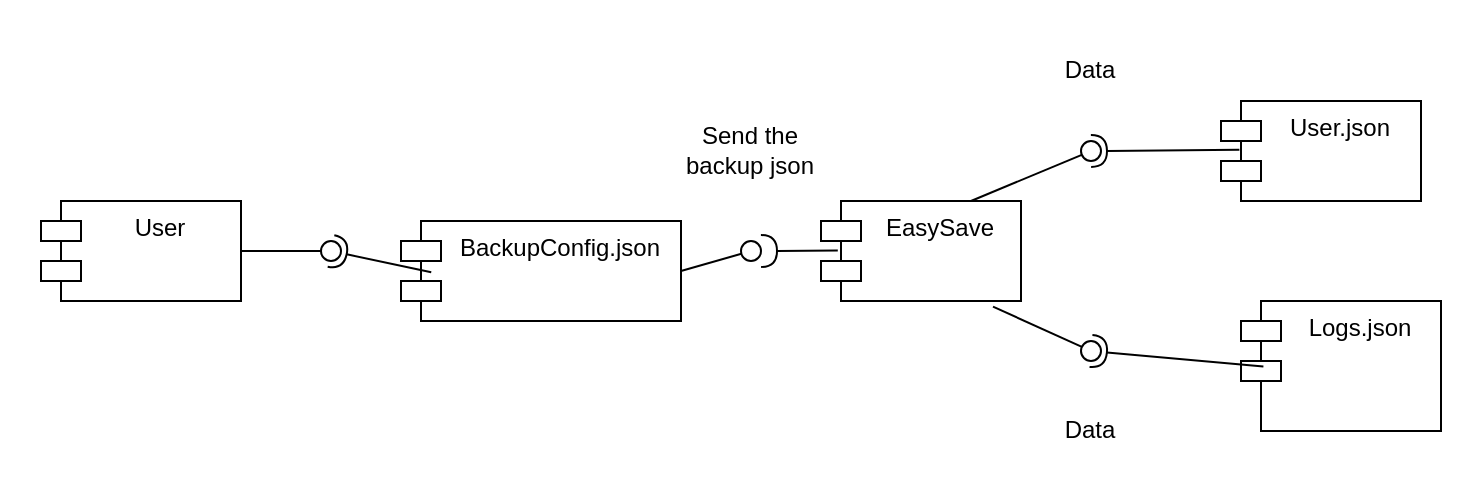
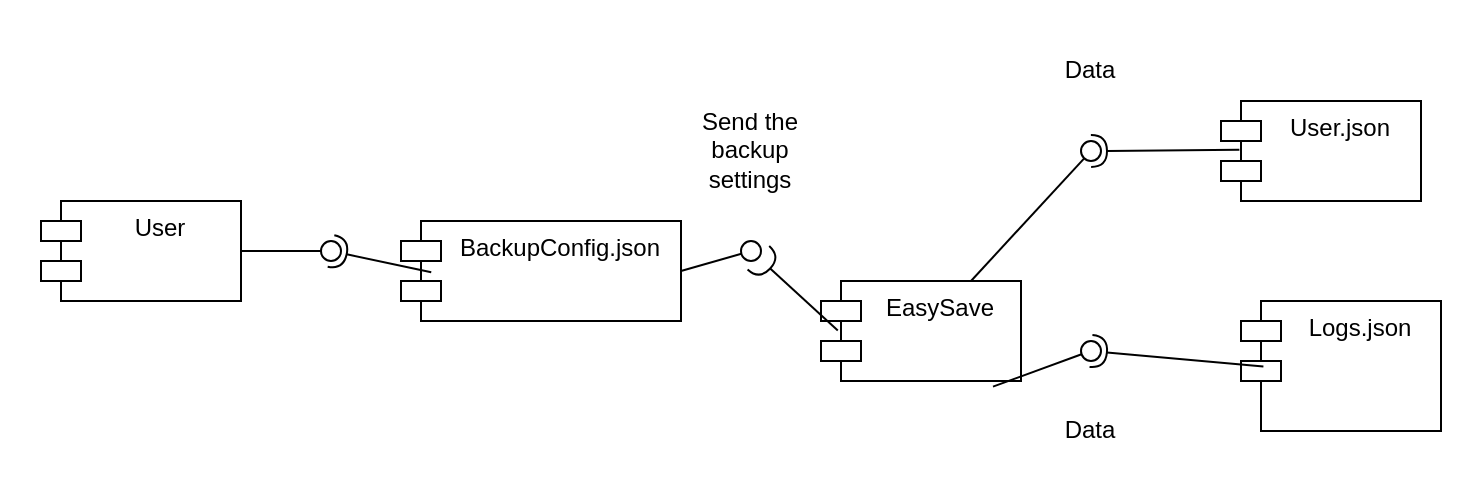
(751, 151) -> (751, 151)
(921, 251) -> (921, 331)
